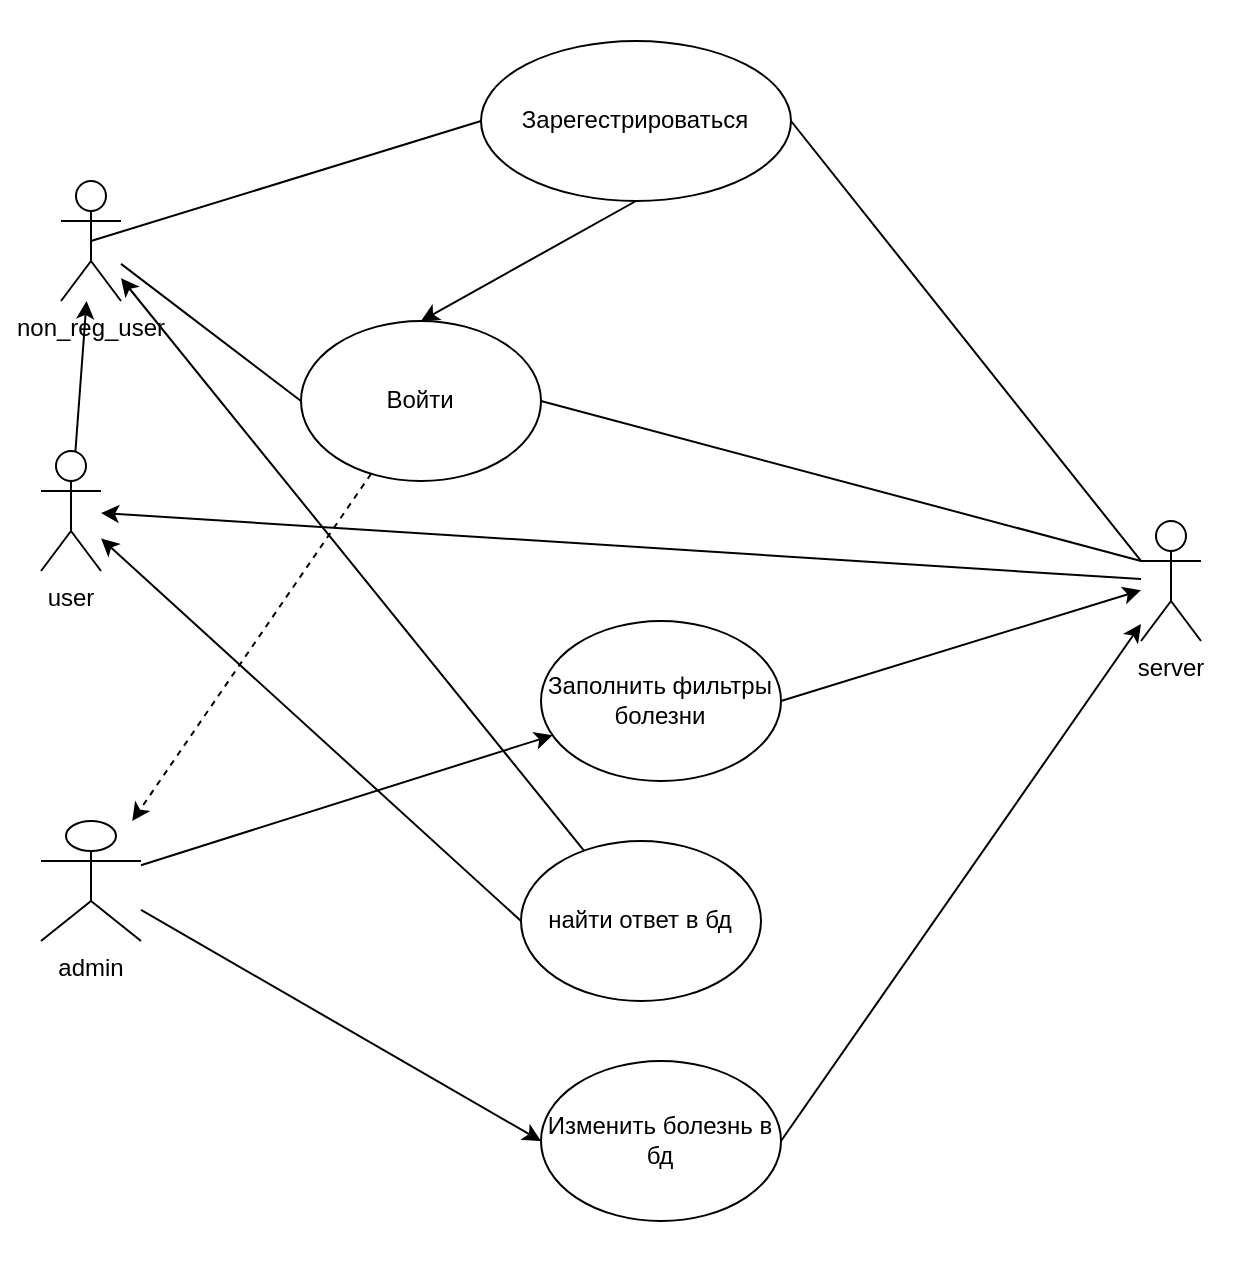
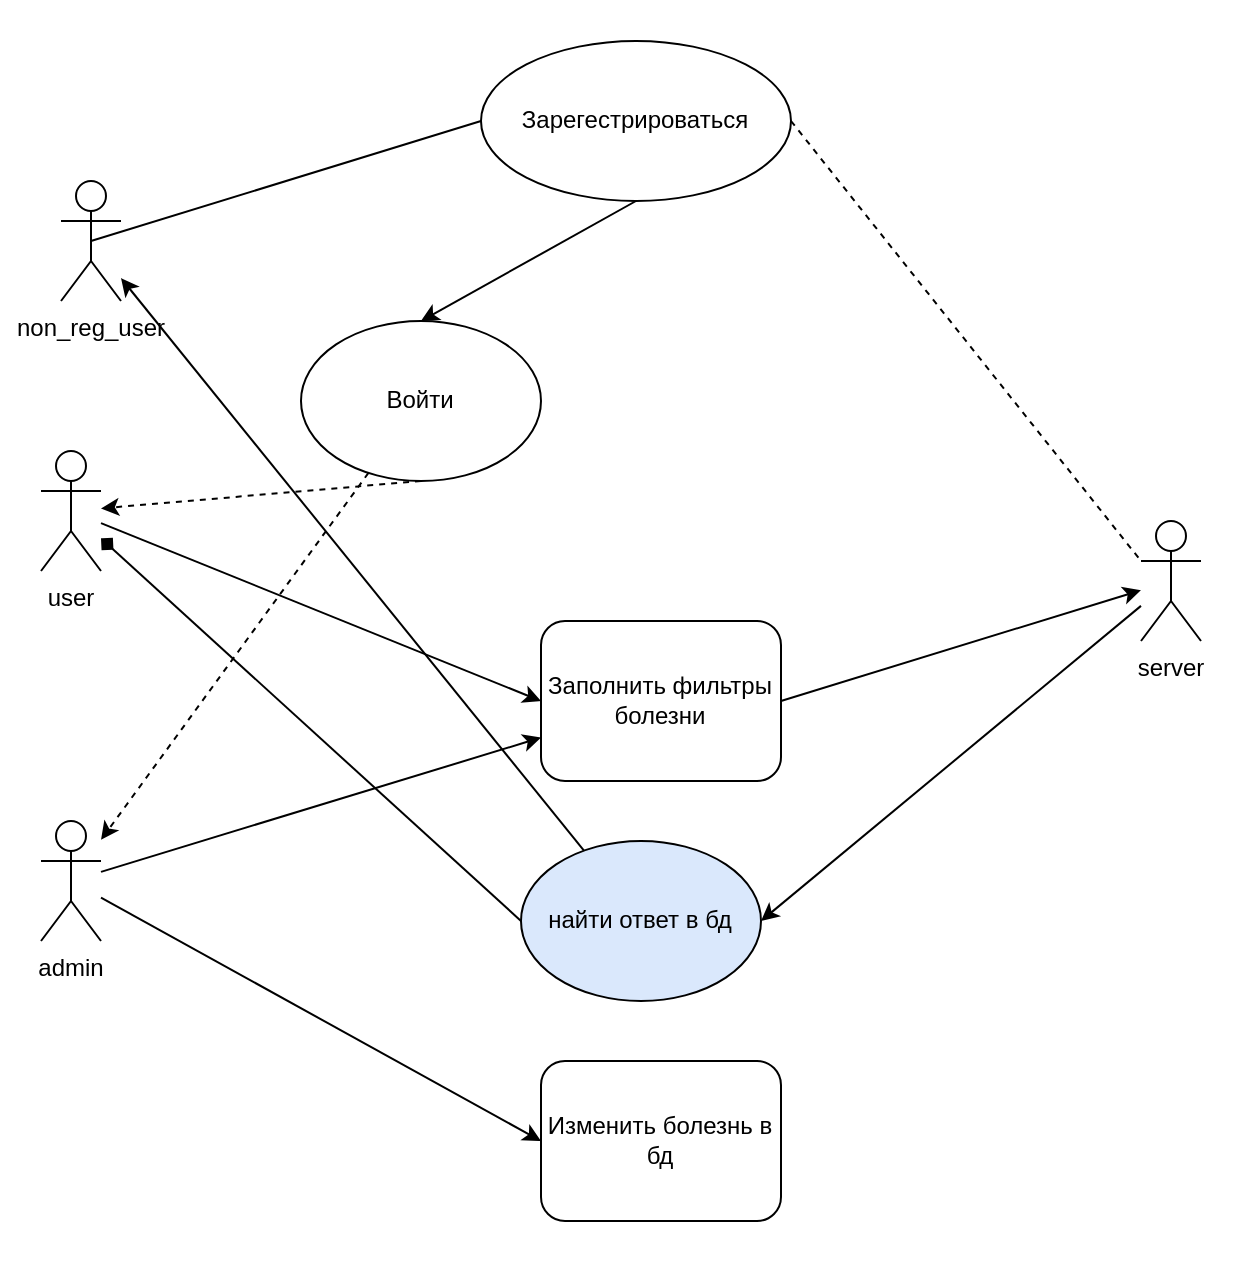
(211, 332) -> none
(965, 339) -> (965, 339)
(80, 383) -> (260, 587)
(838, 480) -> none
none -> (202, 500)
(112, 548) -> (113, 549)
(740, 554) -> (956, 759)
(661, 701) -> (661, 701)
(91, 881) -> (71, 881)
(957, 888) -> none
(641, 921) -> (641, 921)
(661, 1141) -> (661, 1141)
